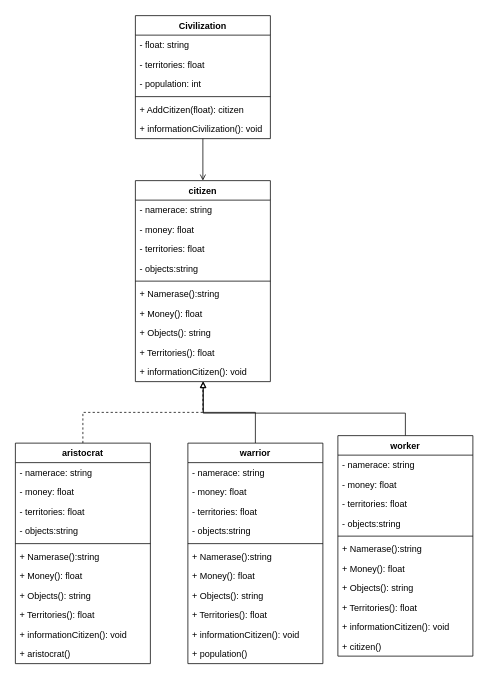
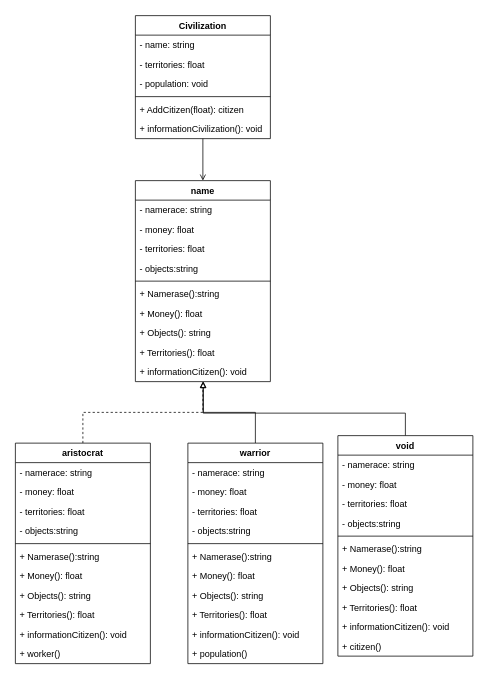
(171, 45) -> (170, 45)
(175, 84) -> (178, 84)
(203, 191) -> (203, 191)
(405, 446) -> (405, 446)
(52, 654) -> (44, 654)
